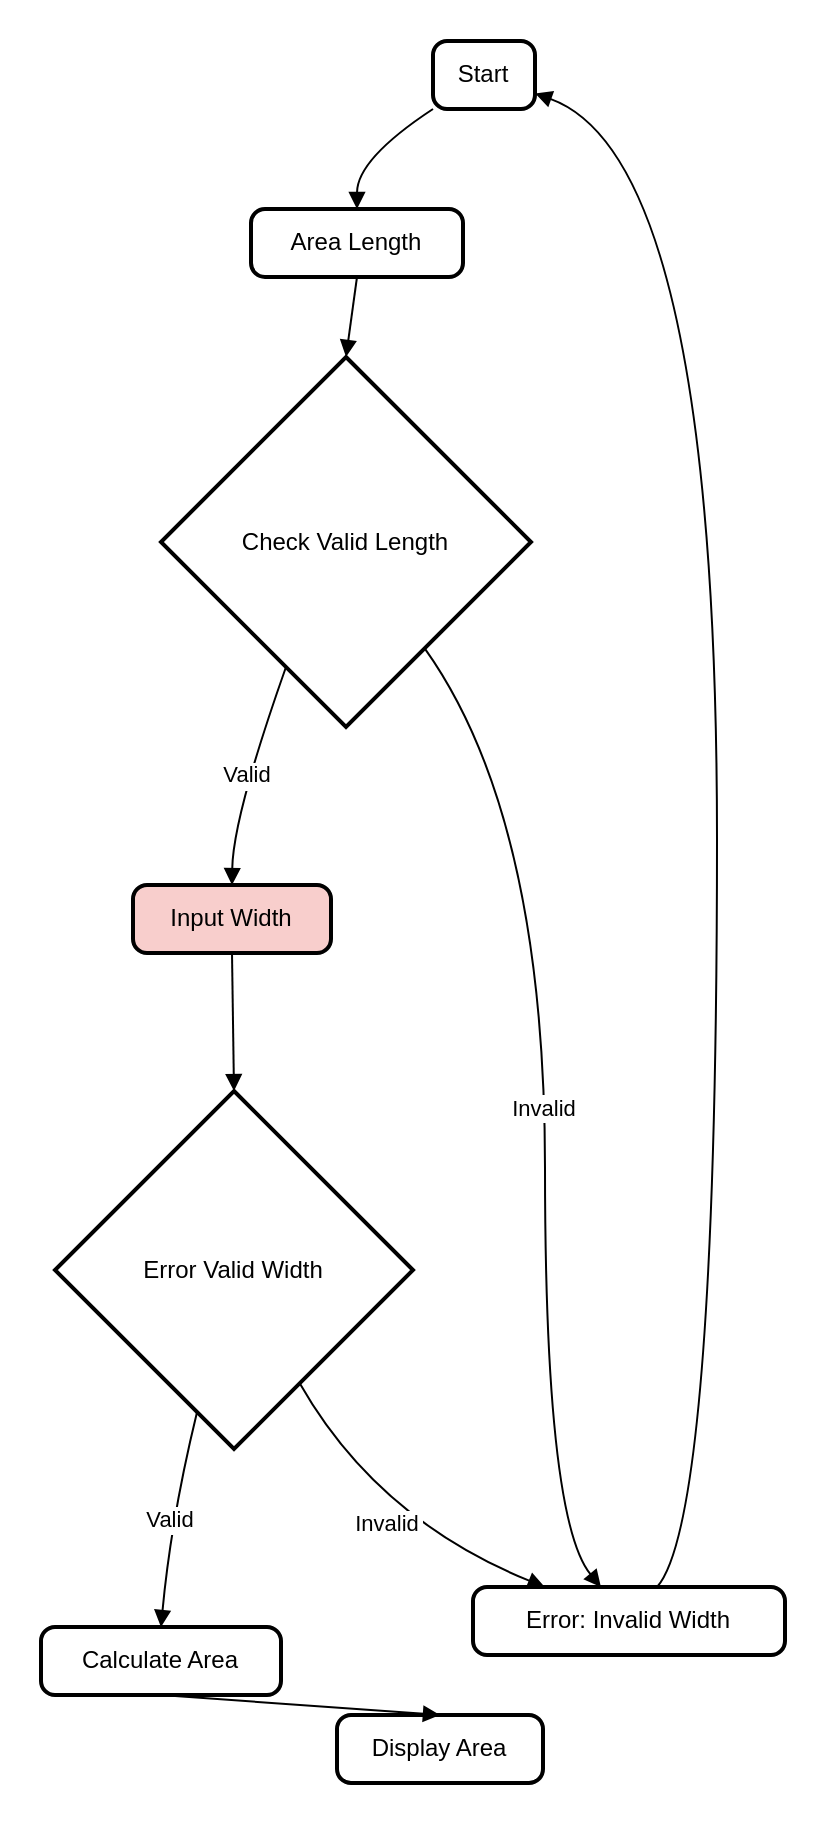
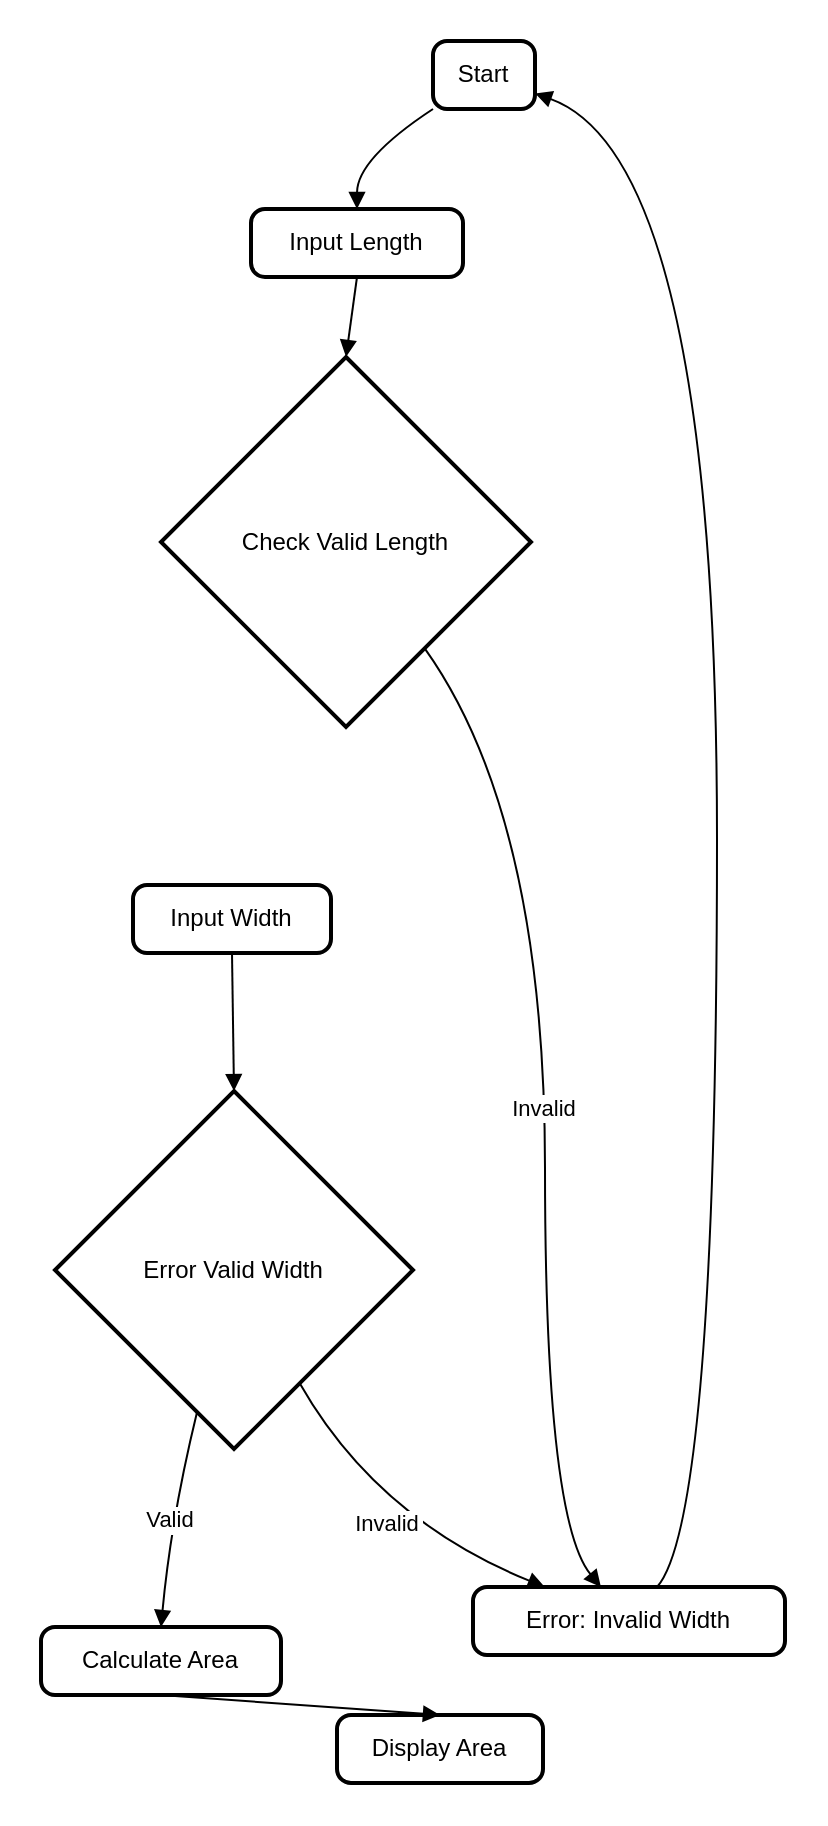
(357, 243) -> (357, 243)
(254, 766) -> none
(232, 919) -> (232, 919)
